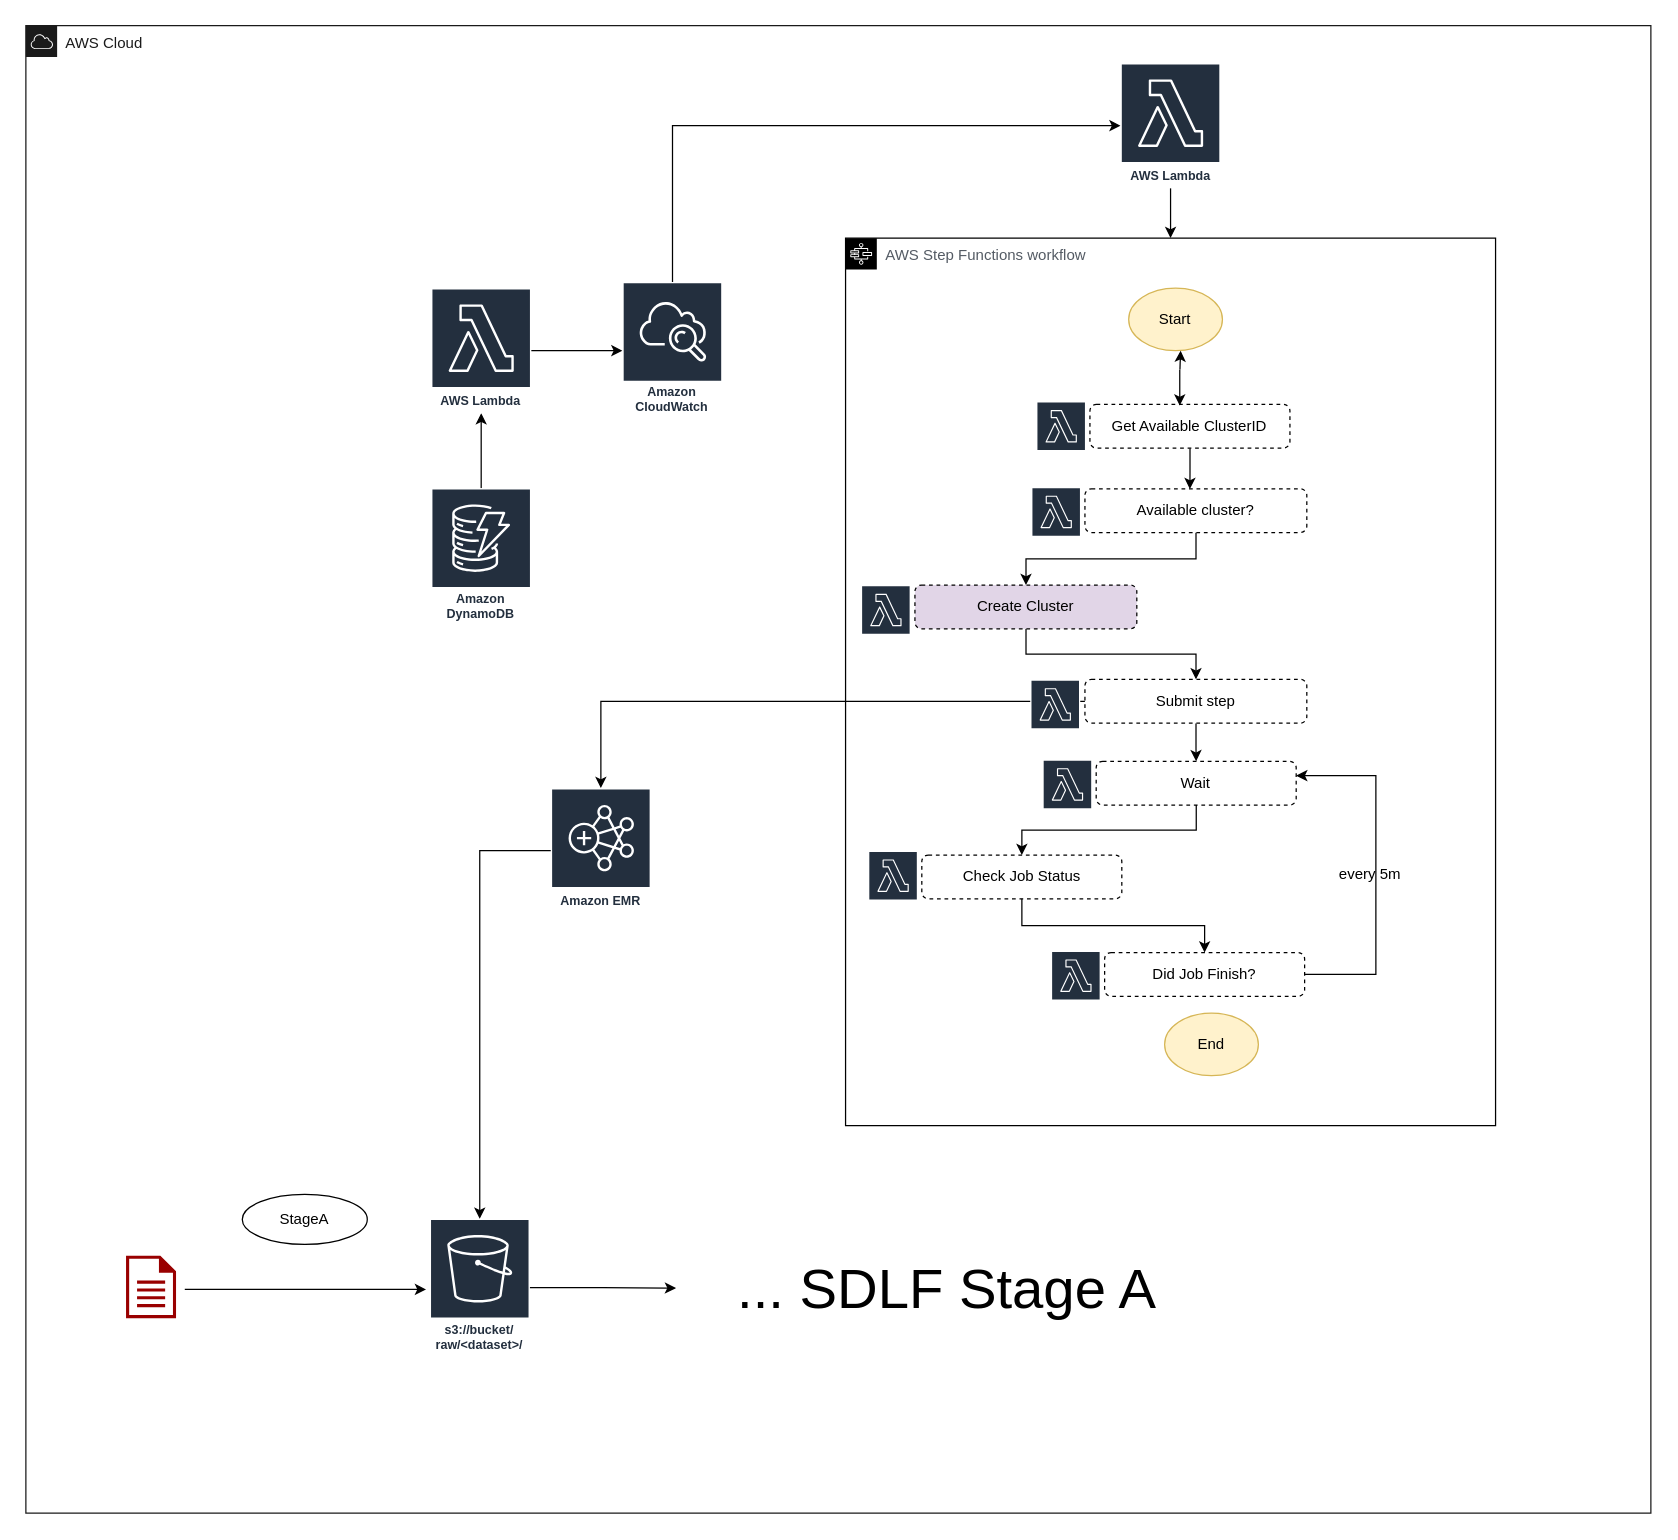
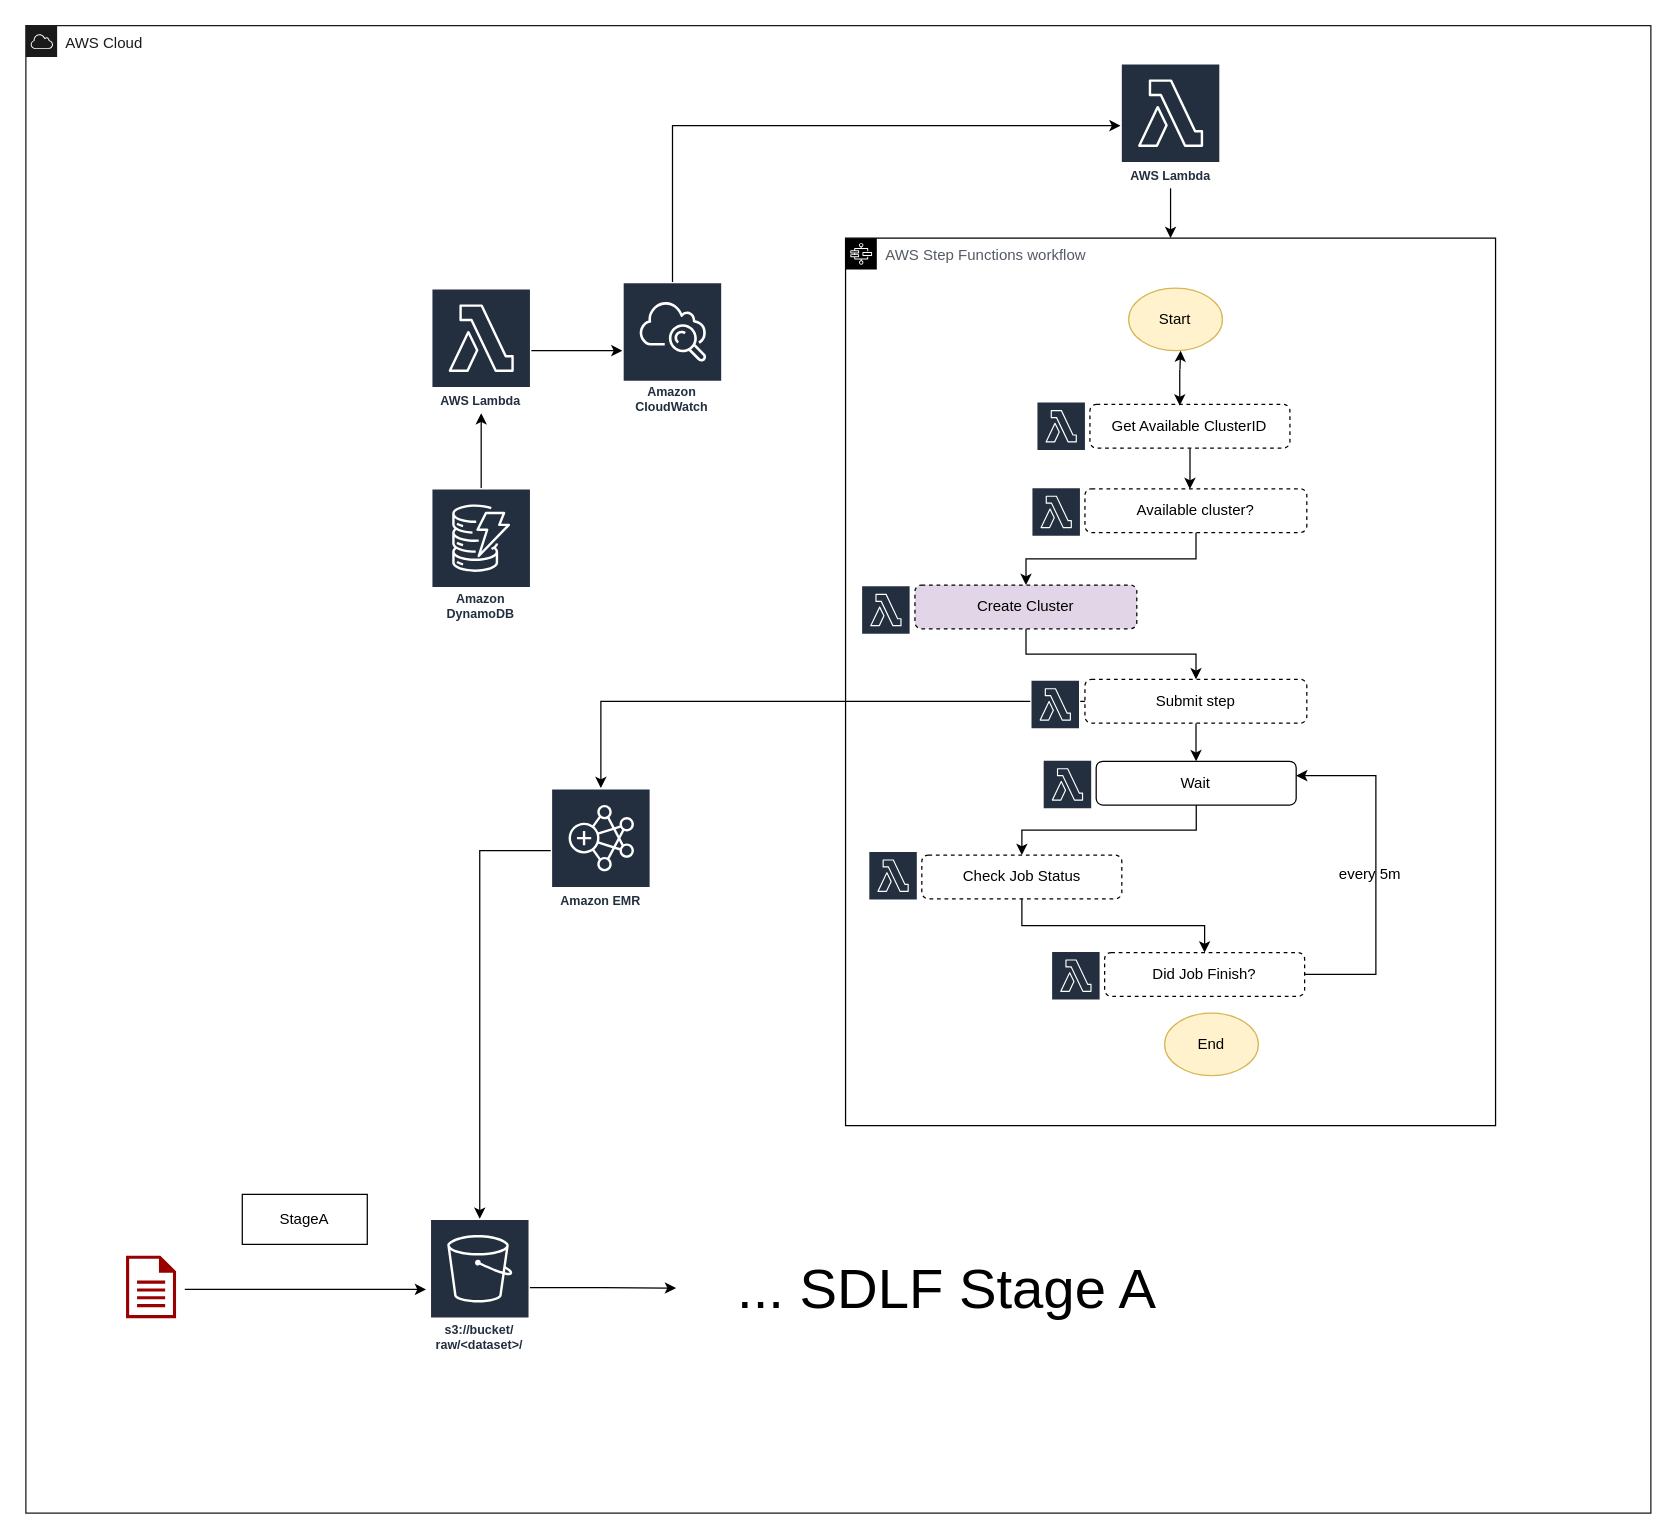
(1196, 783) -> (1196, 783)
(305, 1219) -> (305, 1219)
